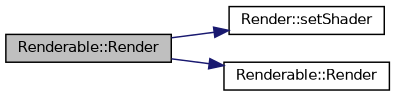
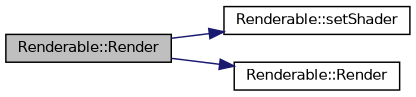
(307, 20) -> (317, 20)
